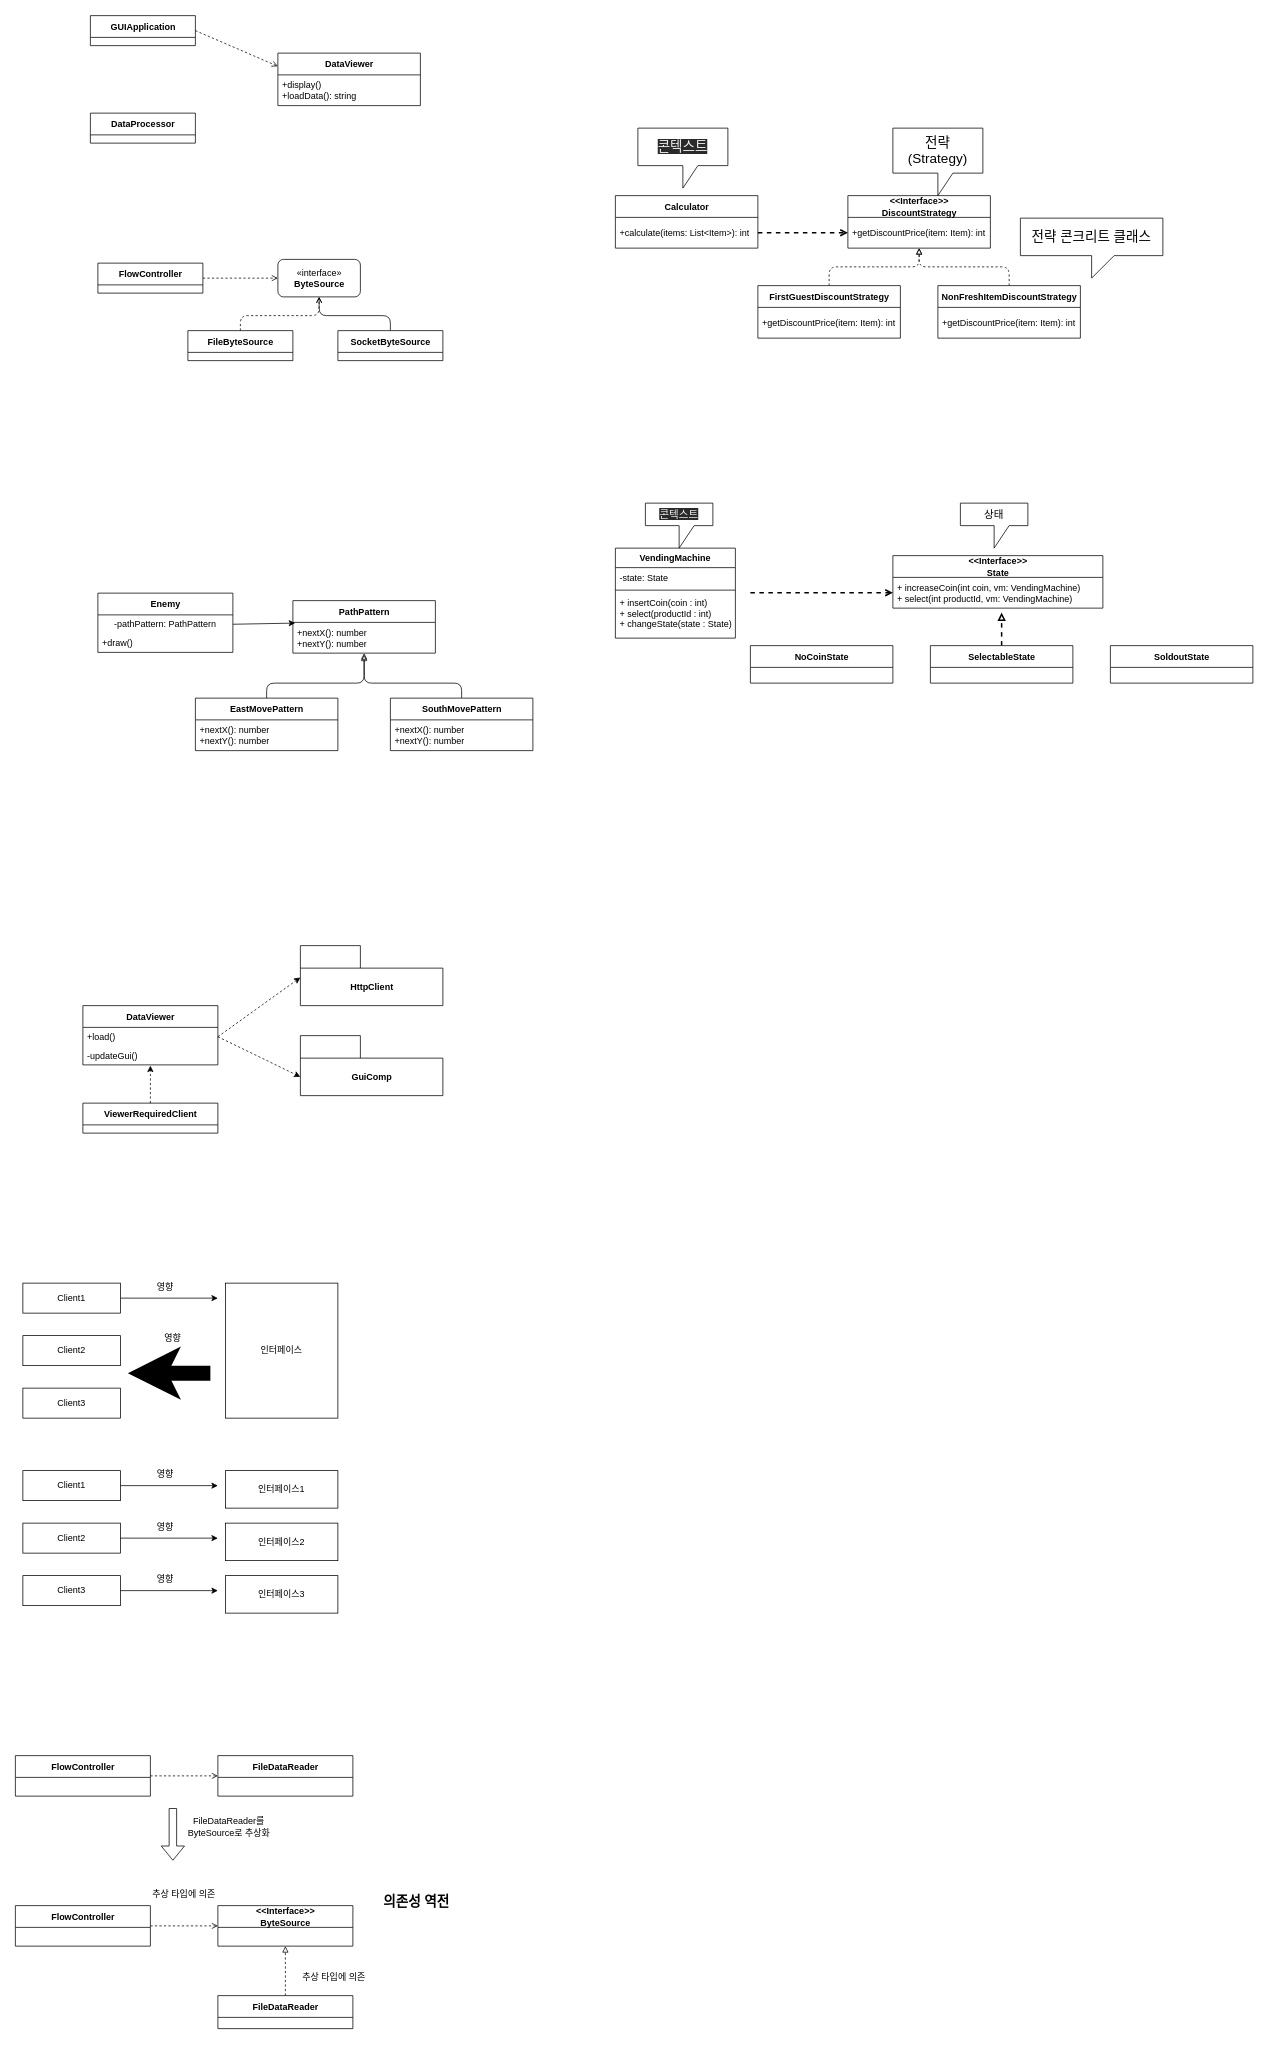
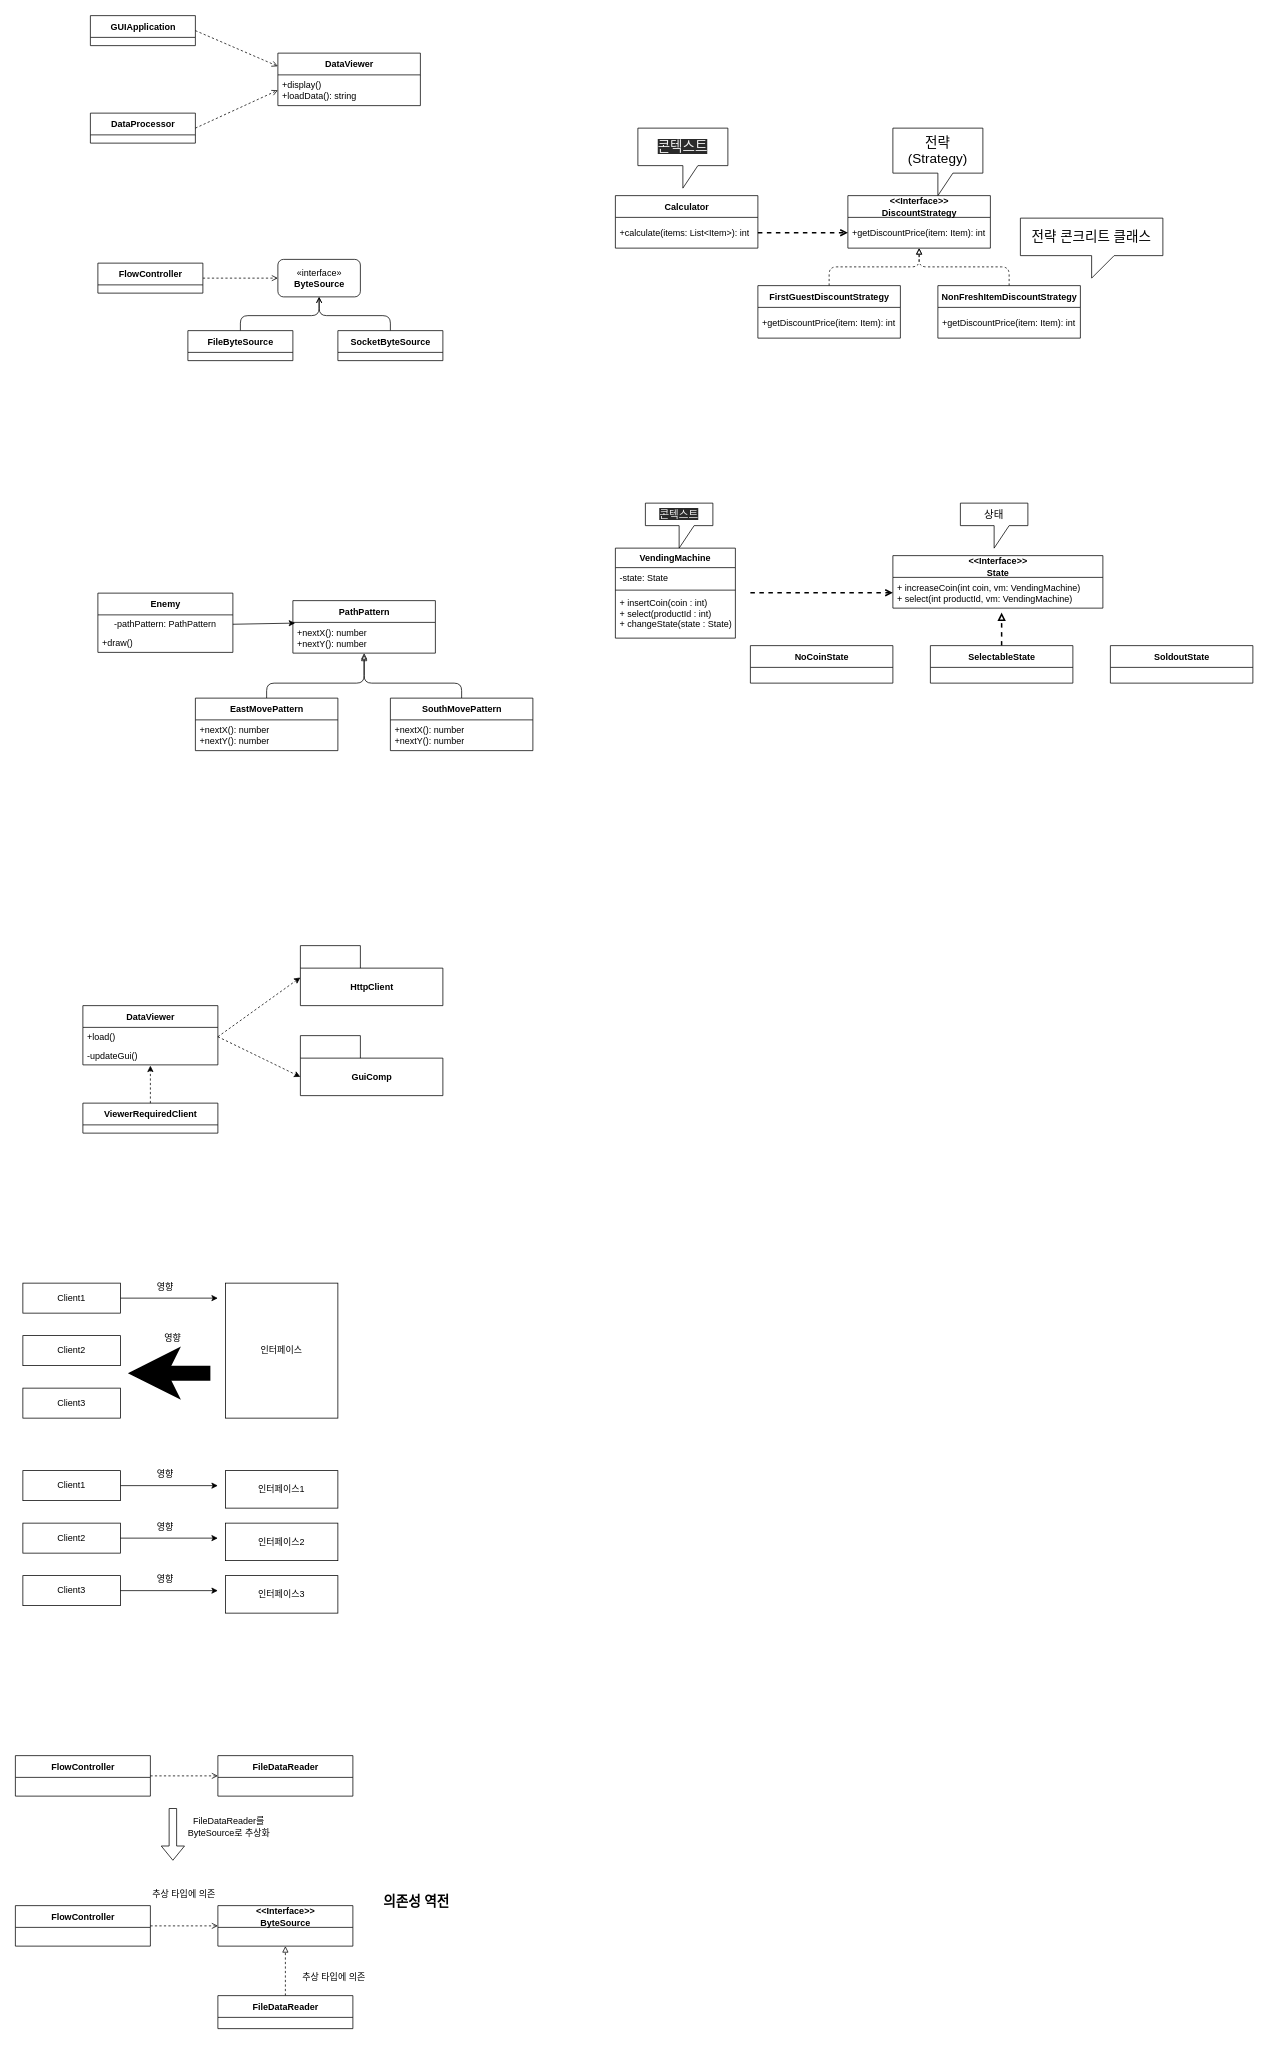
none -> (235, 109)
(274, 315) -> (274, 315)
